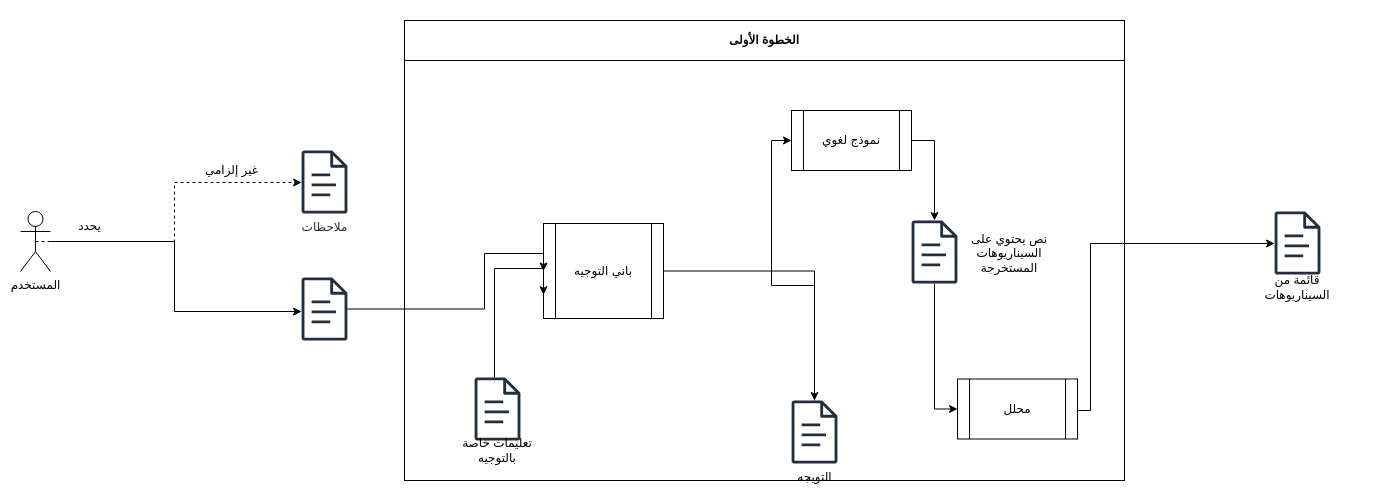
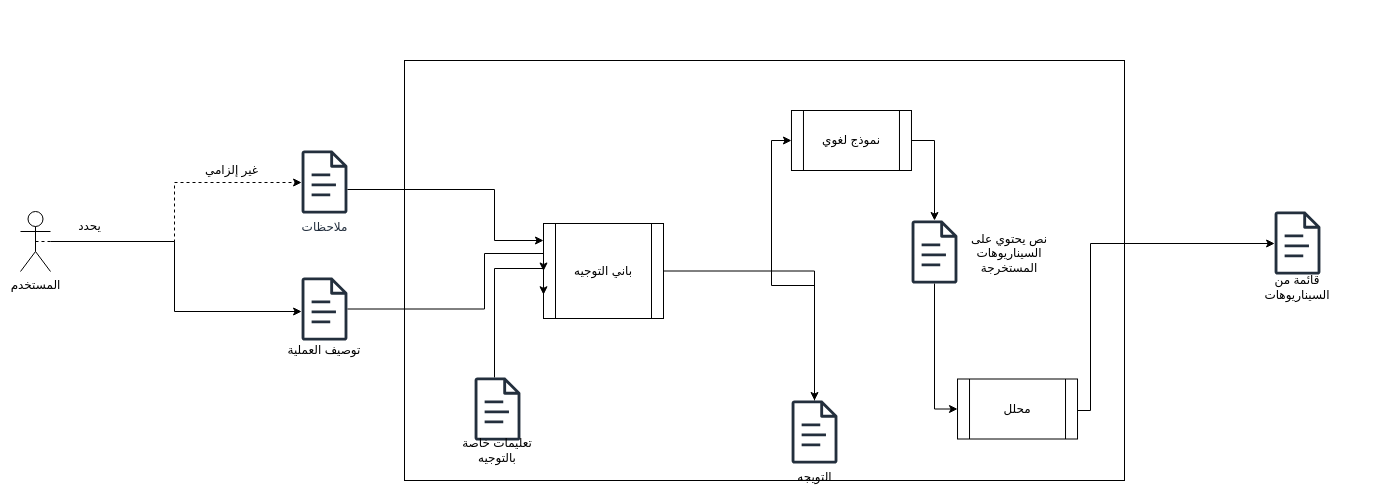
(765, 41) -> none
none -> (467, 190)
none -> (325, 351)
